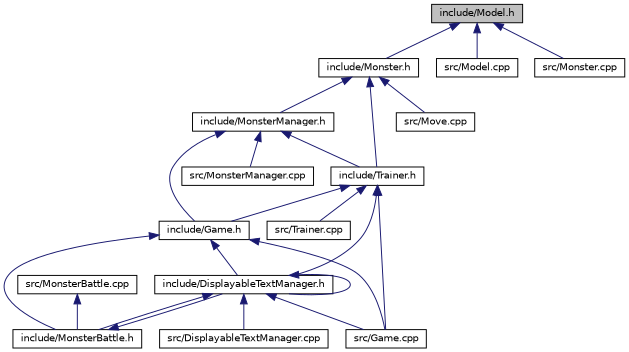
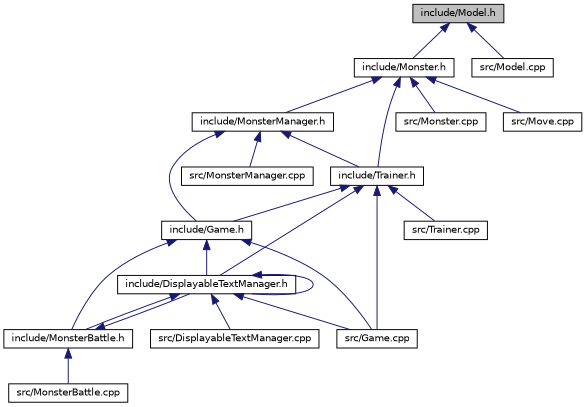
(533, 43) -> (425, 99)
(77, 317) -> (68, 371)
